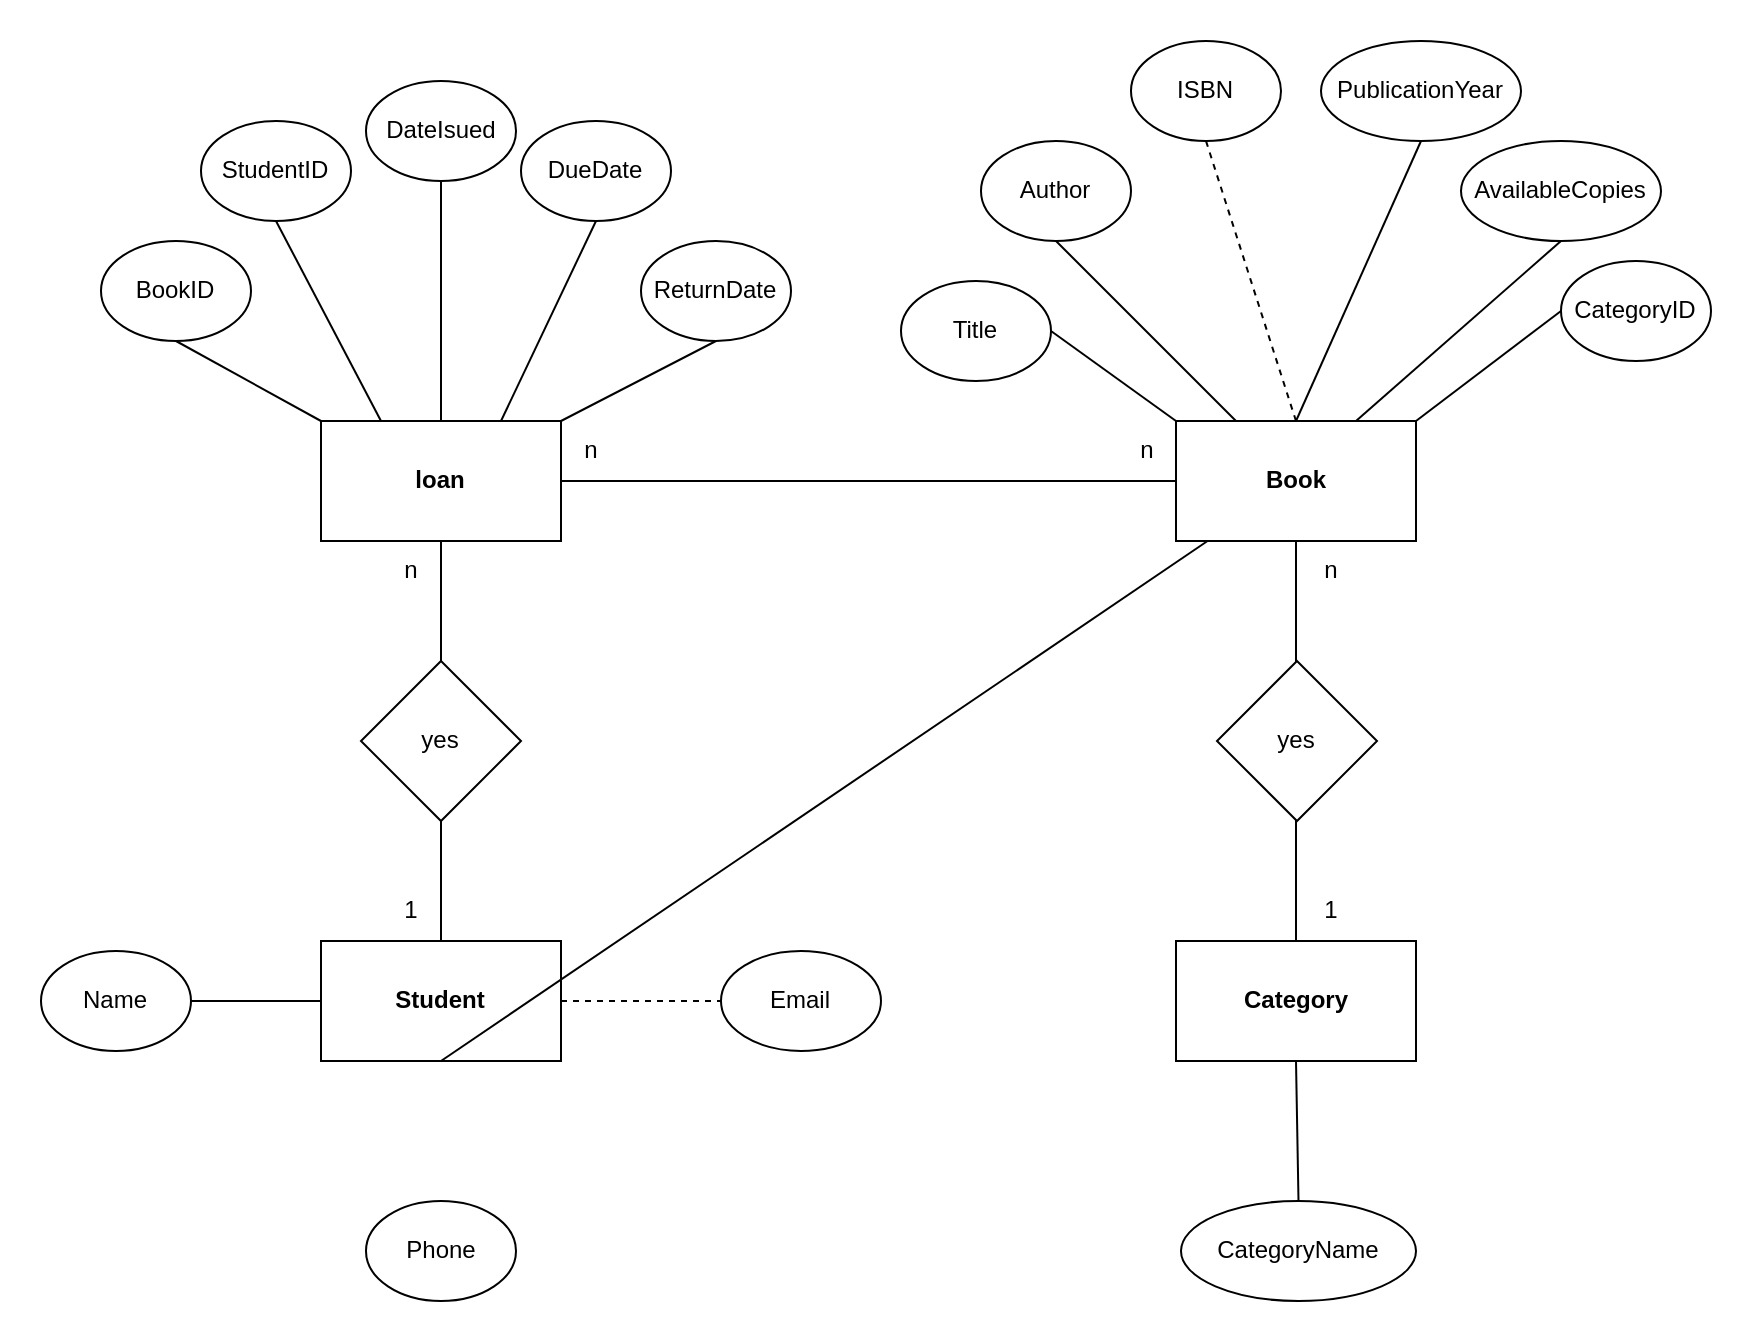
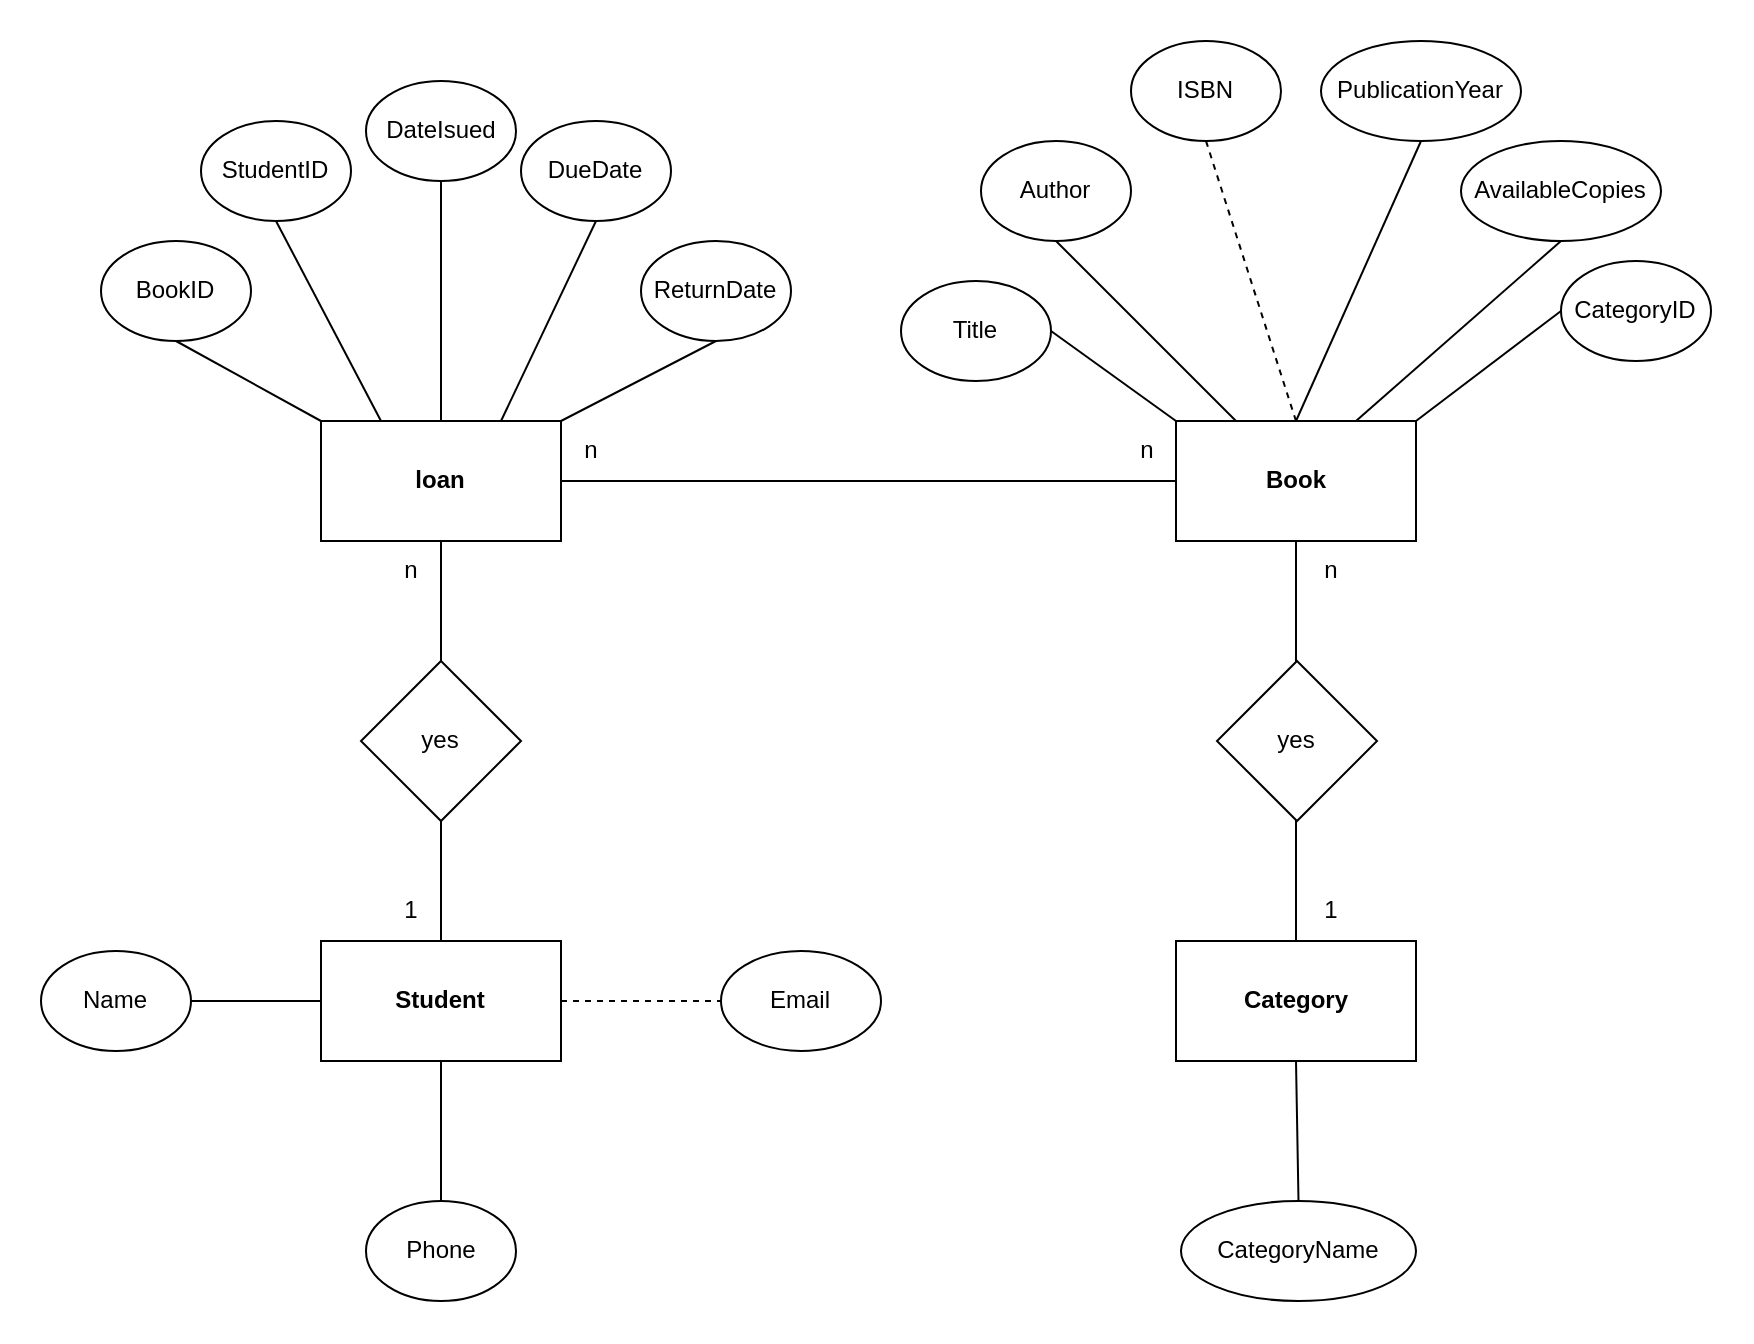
(824, 801) -> (441, 1131)
